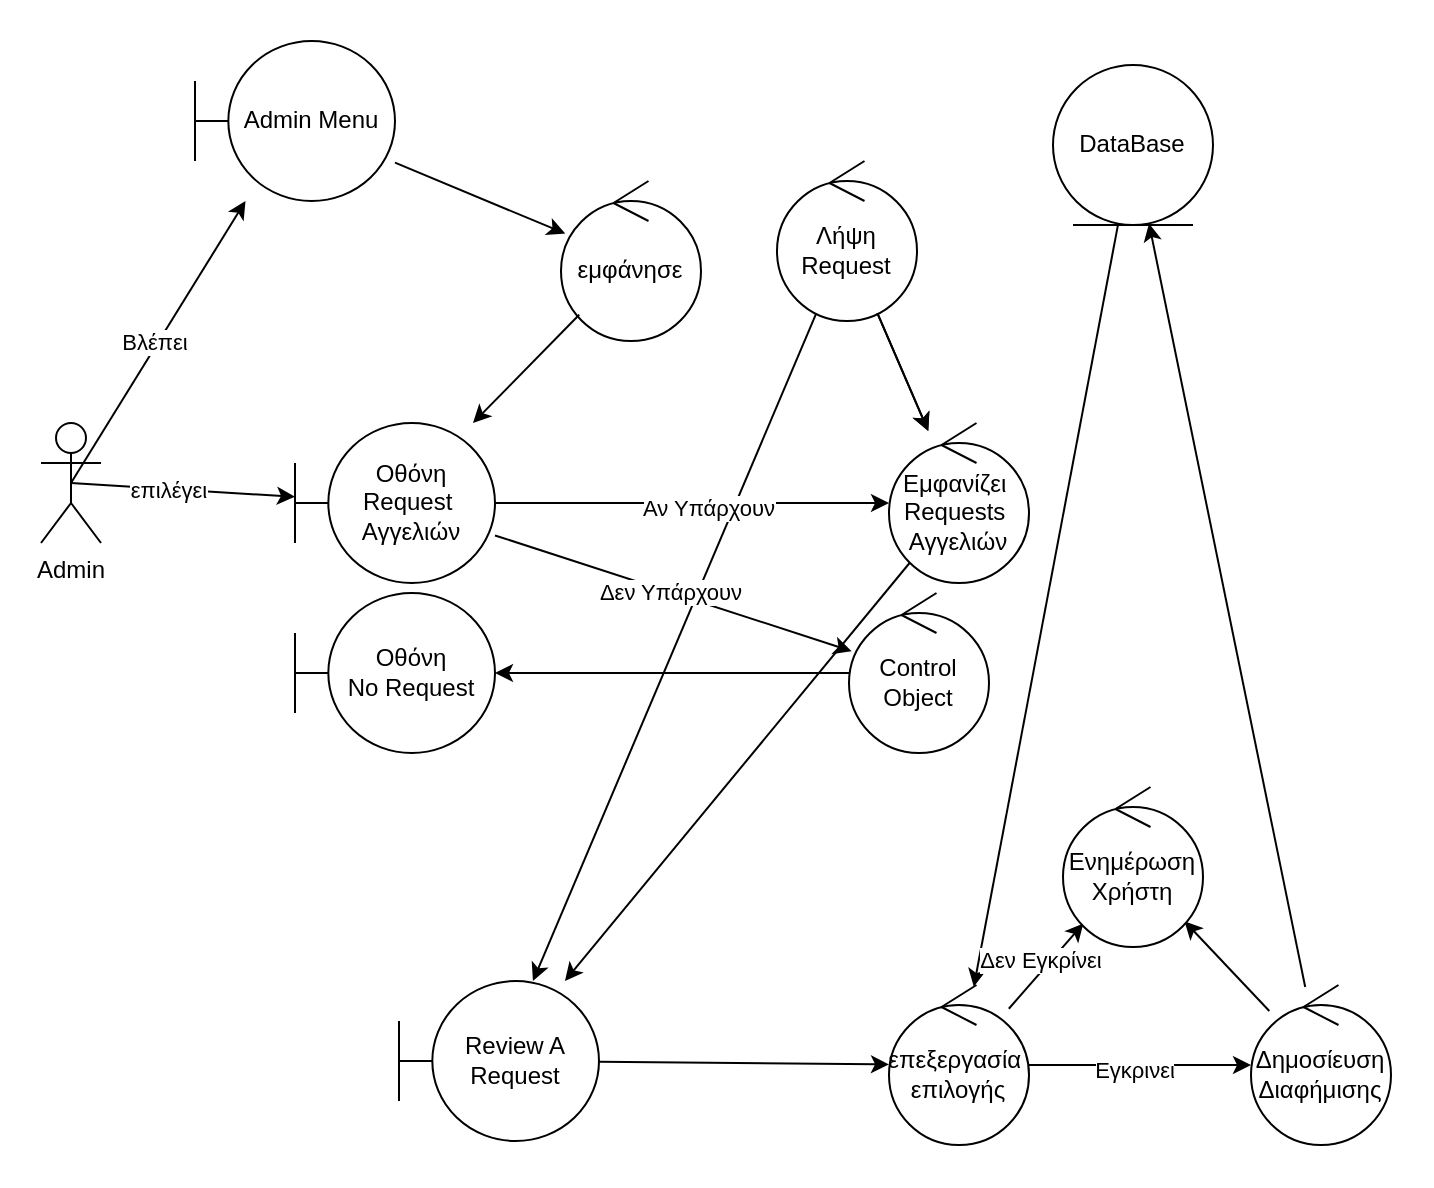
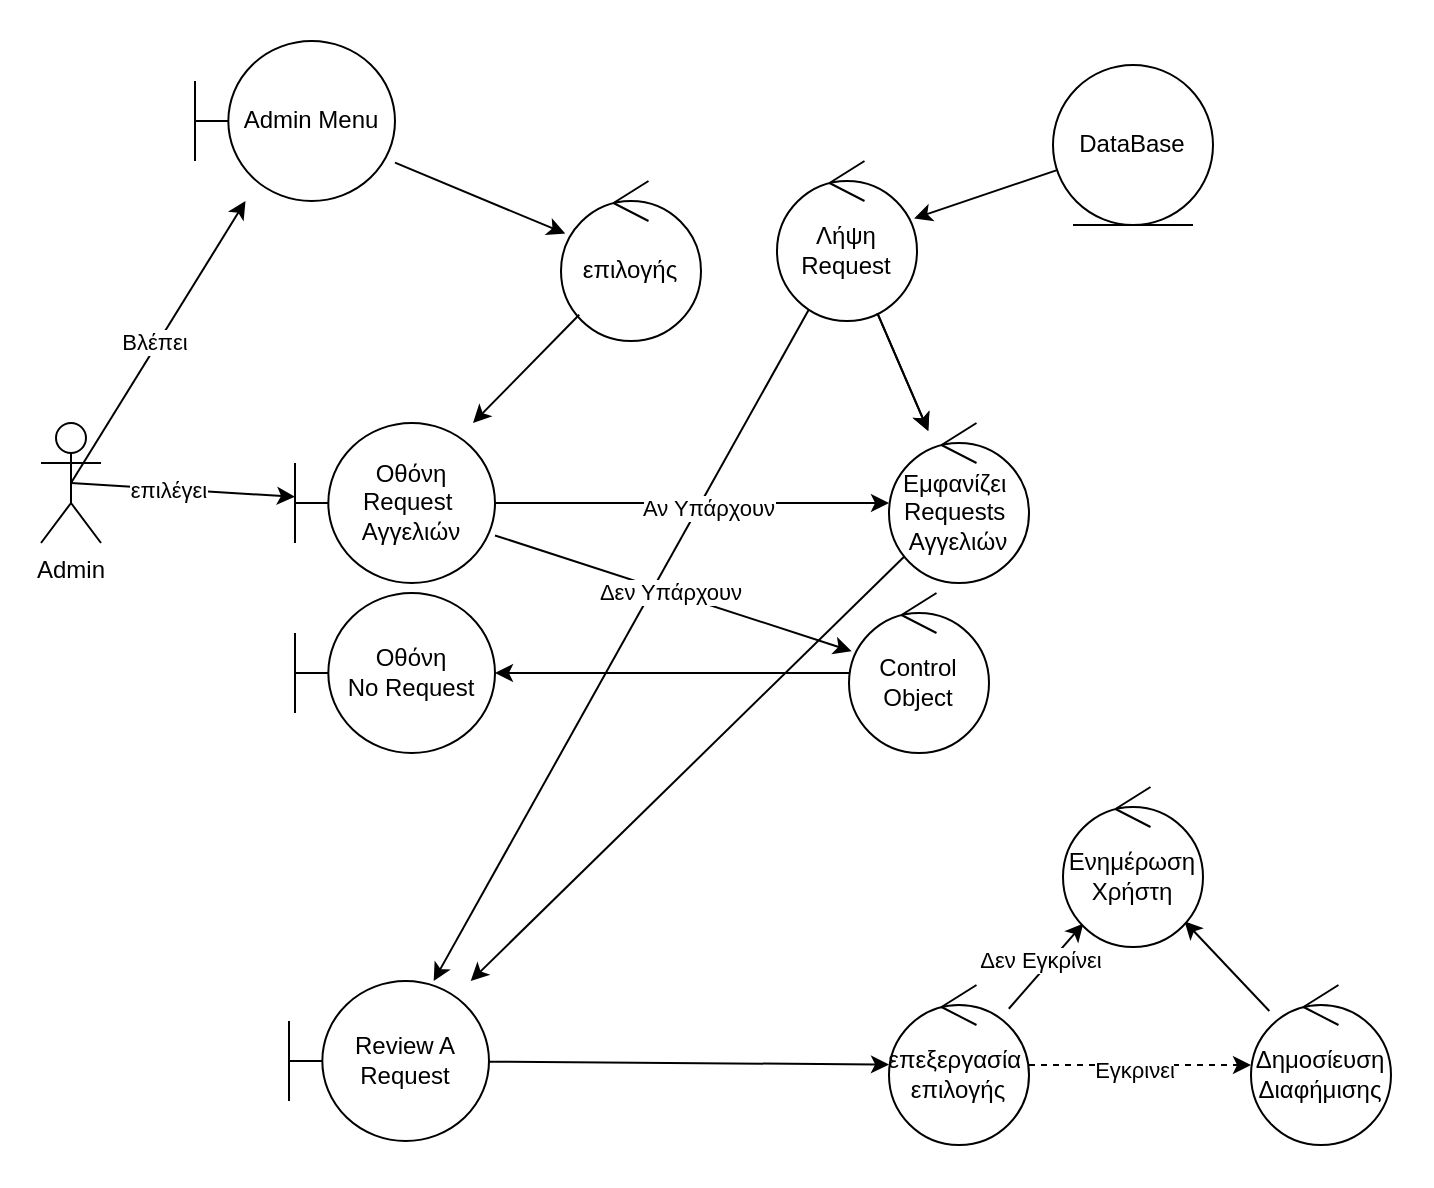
(631, 271) -> (631, 271)
(1047, 601) -> (992, 192)
(1228, 611) -> none
(499, 1061) -> (389, 1061)
(1065, 1065) -> (1065, 1065)
